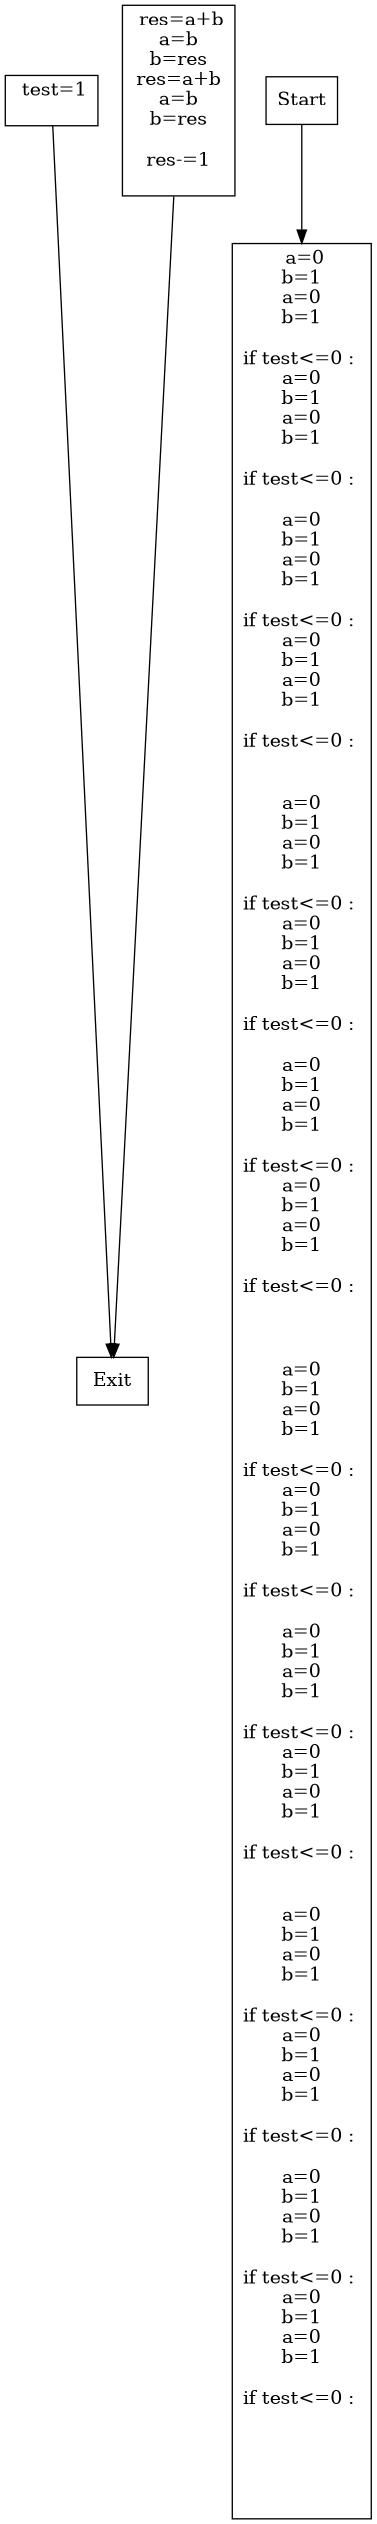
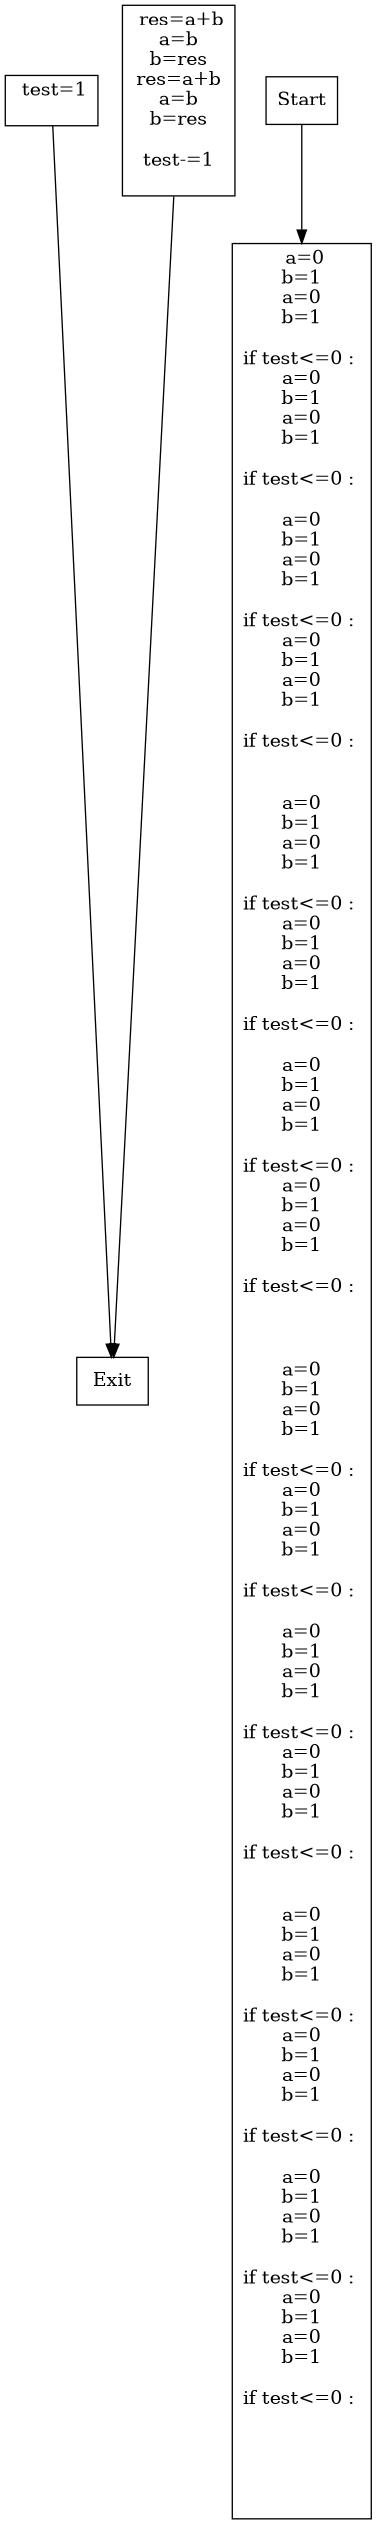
(179, 101) -> (179, 101)
